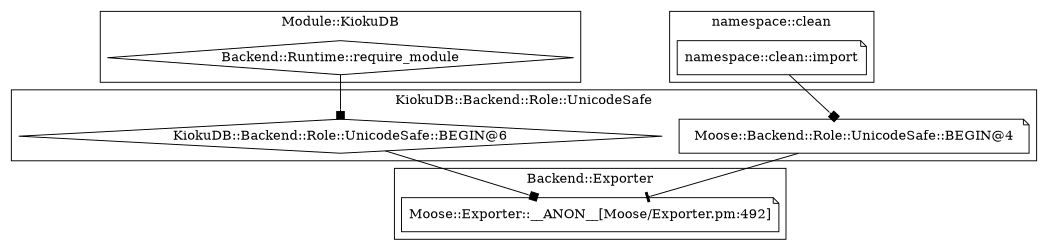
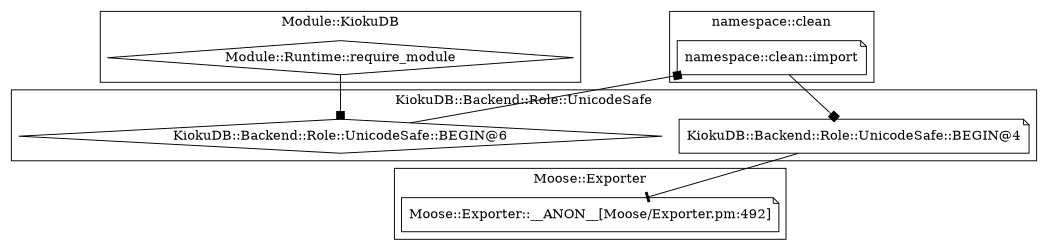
(340, 58) -> (340, 58)
(854, 136) -> (854, 136)
(464, 175) -> (541, 100)
(590, 179) -> (590, 179)
